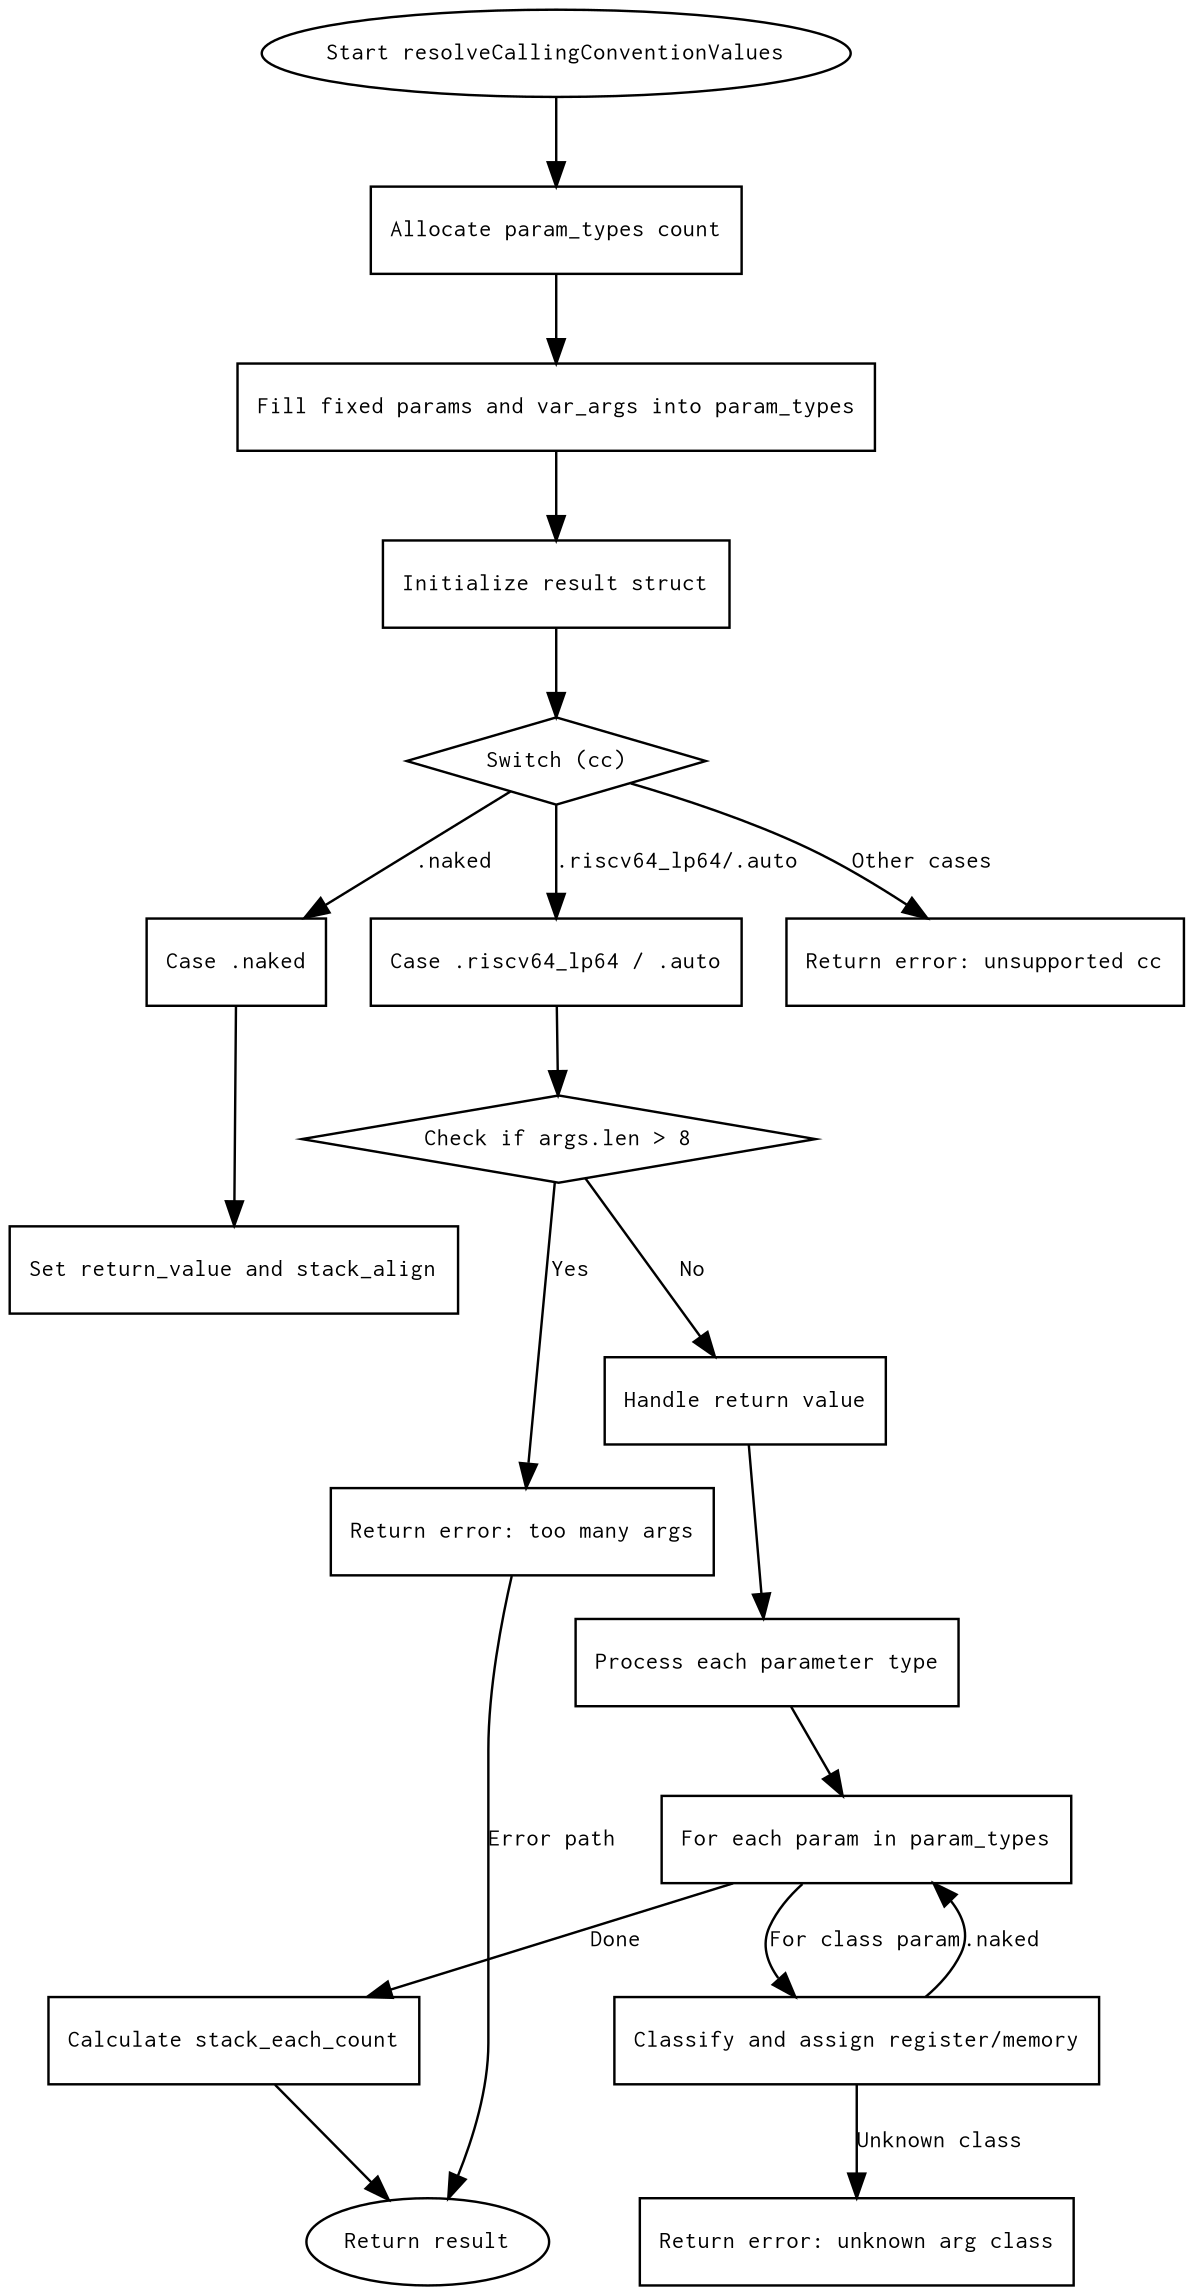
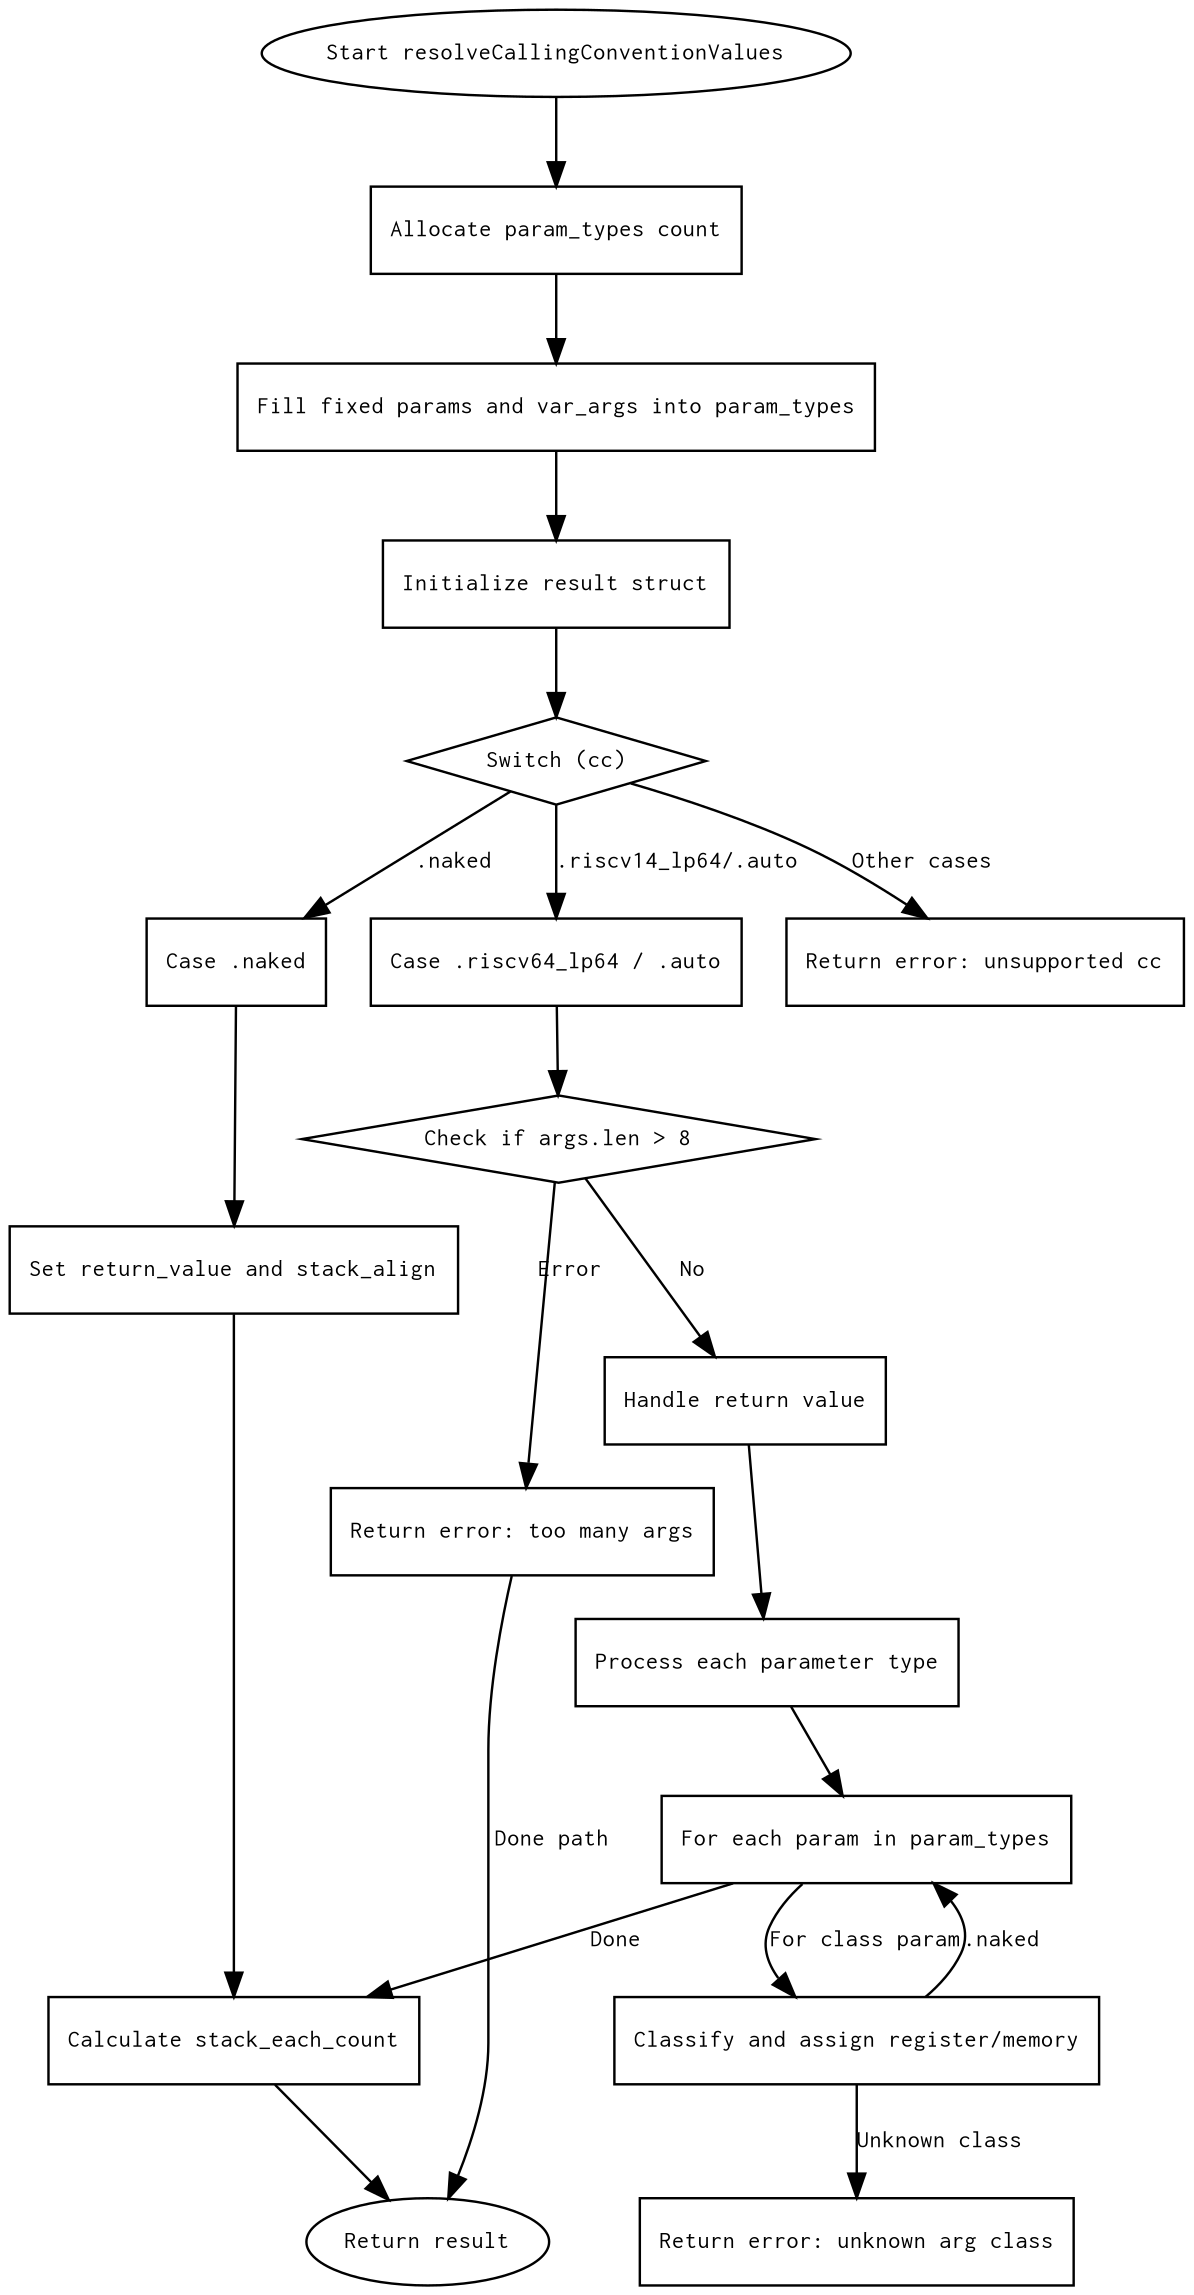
(677, 862) -> (677, 862)
(571, 1270) -> (571, 1270)
none -> (234, 1643)
(553, 1840) -> (553, 1840)
